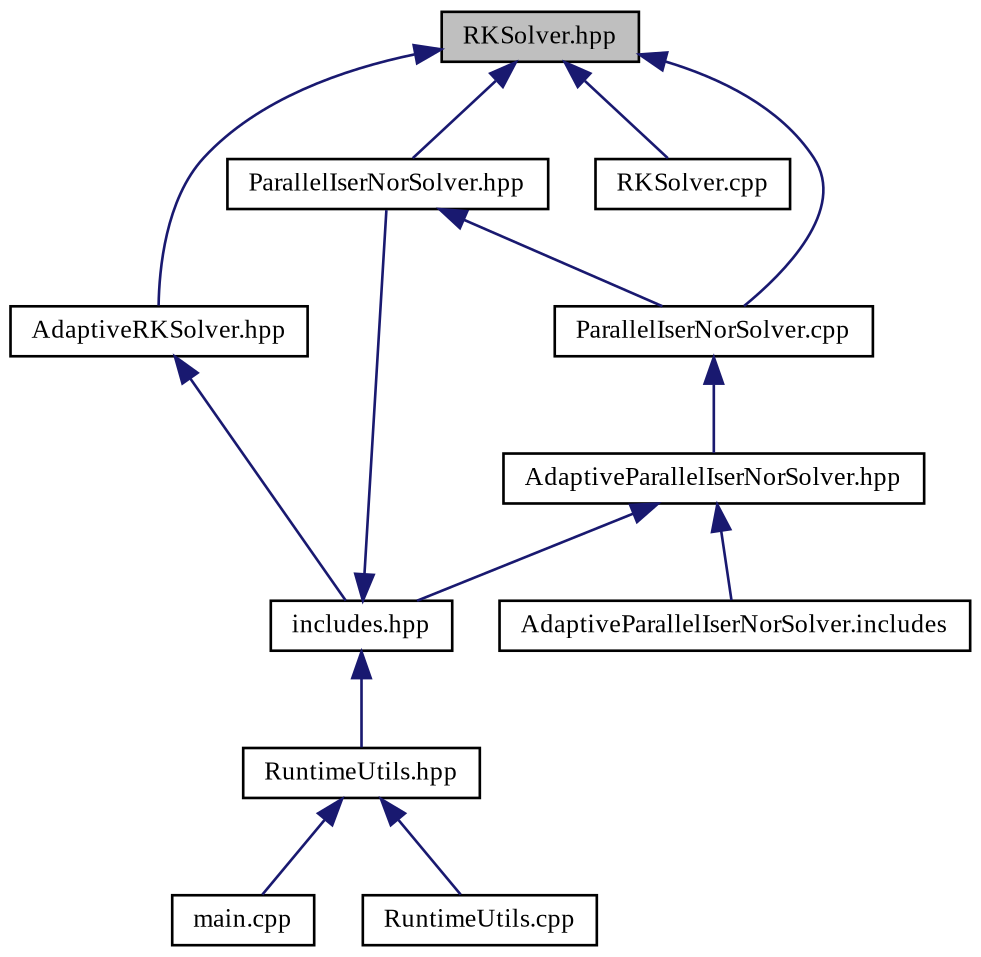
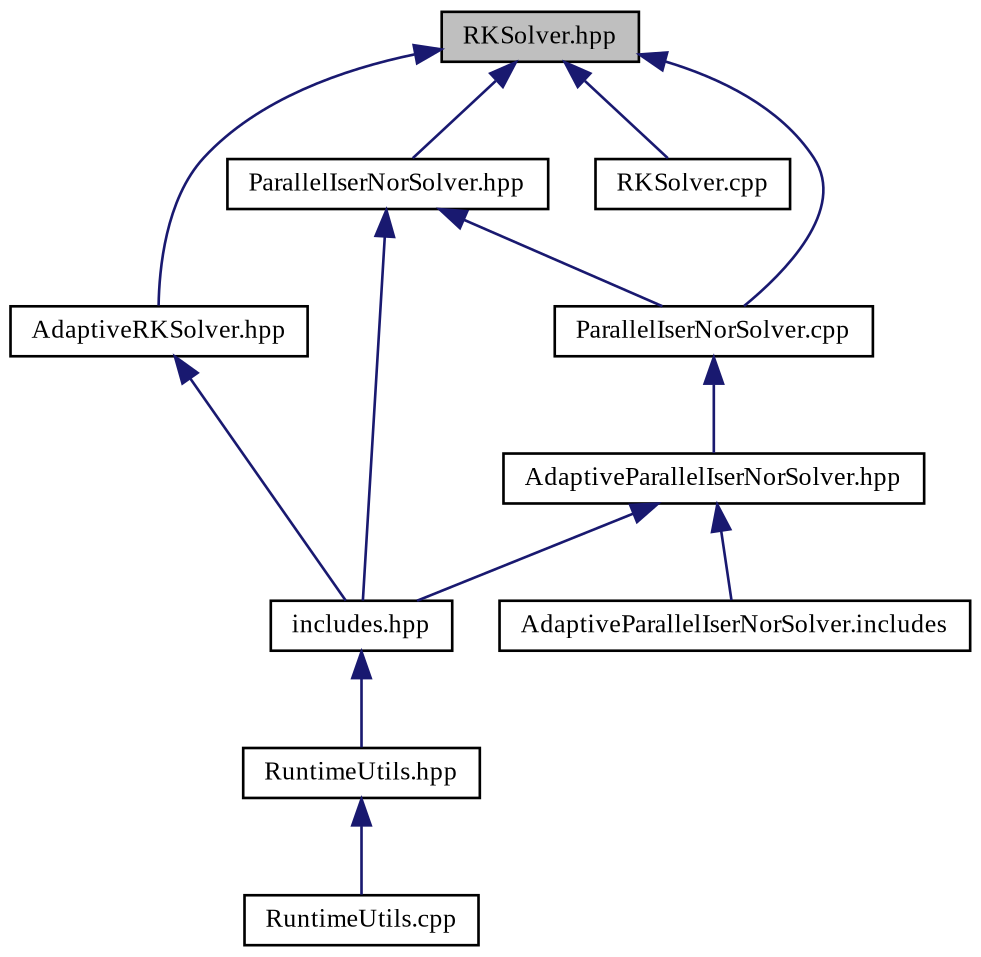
(375, 392) -> (374, 419)
(243, 920) -> none
